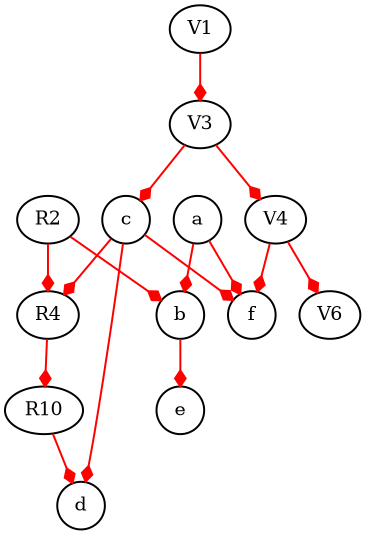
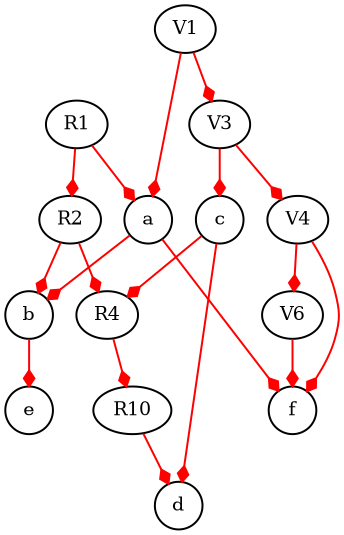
none -> (168, 116)
none -> (77, 124)
(181, 261) -> (293, 355)
